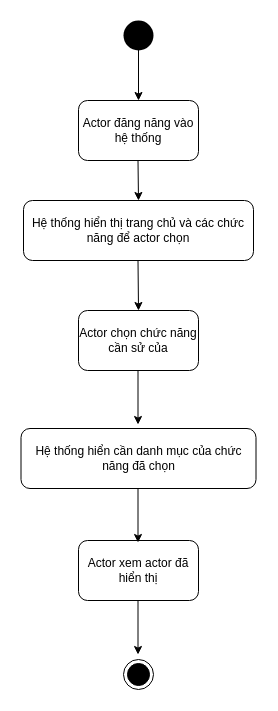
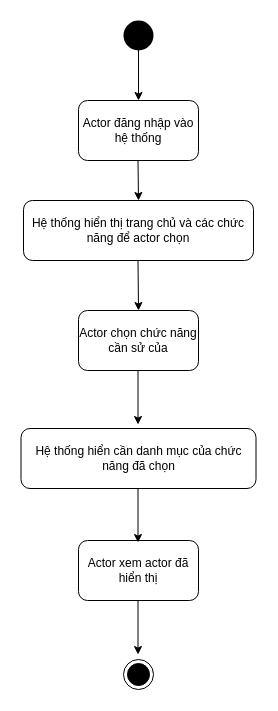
(139, 131) -> (139, 131)
